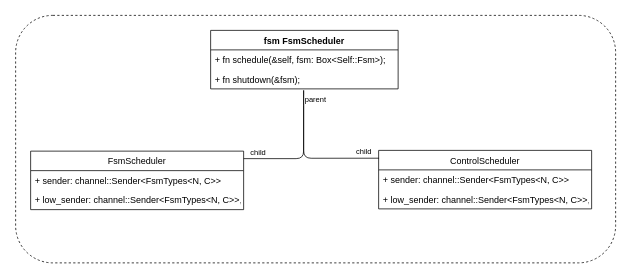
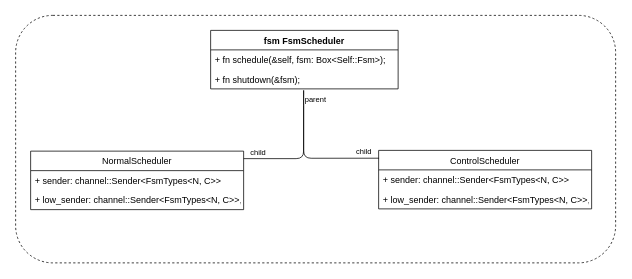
(137, 161) -> (137, 161)
